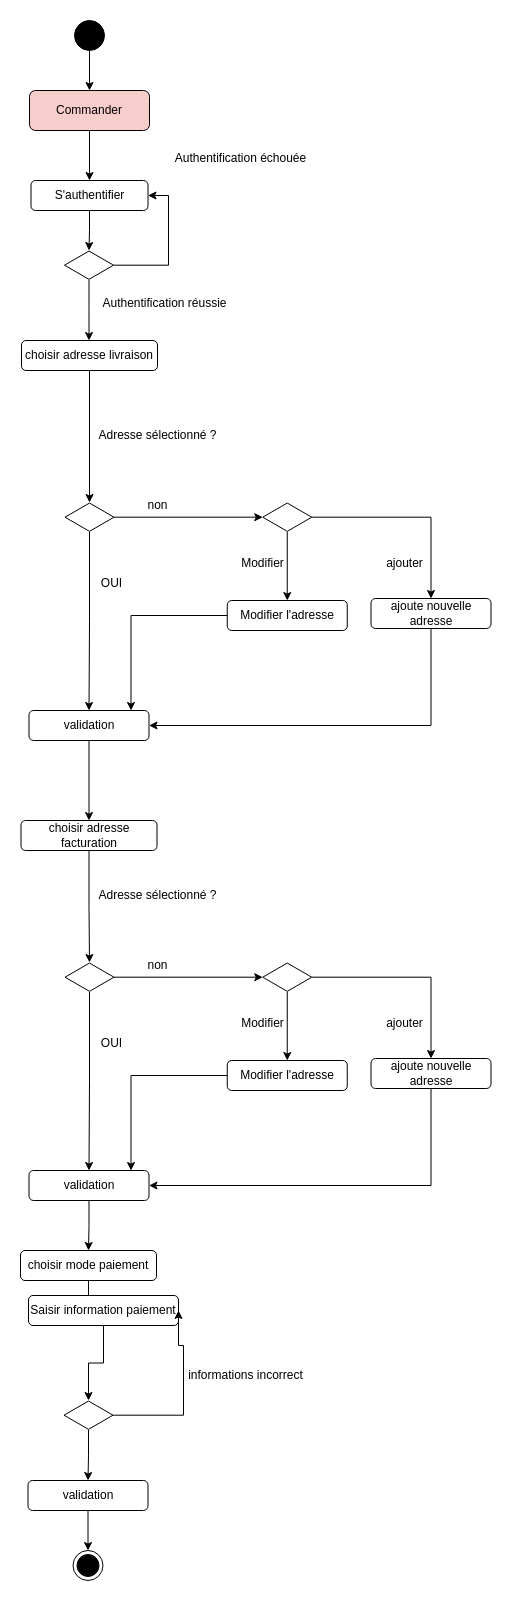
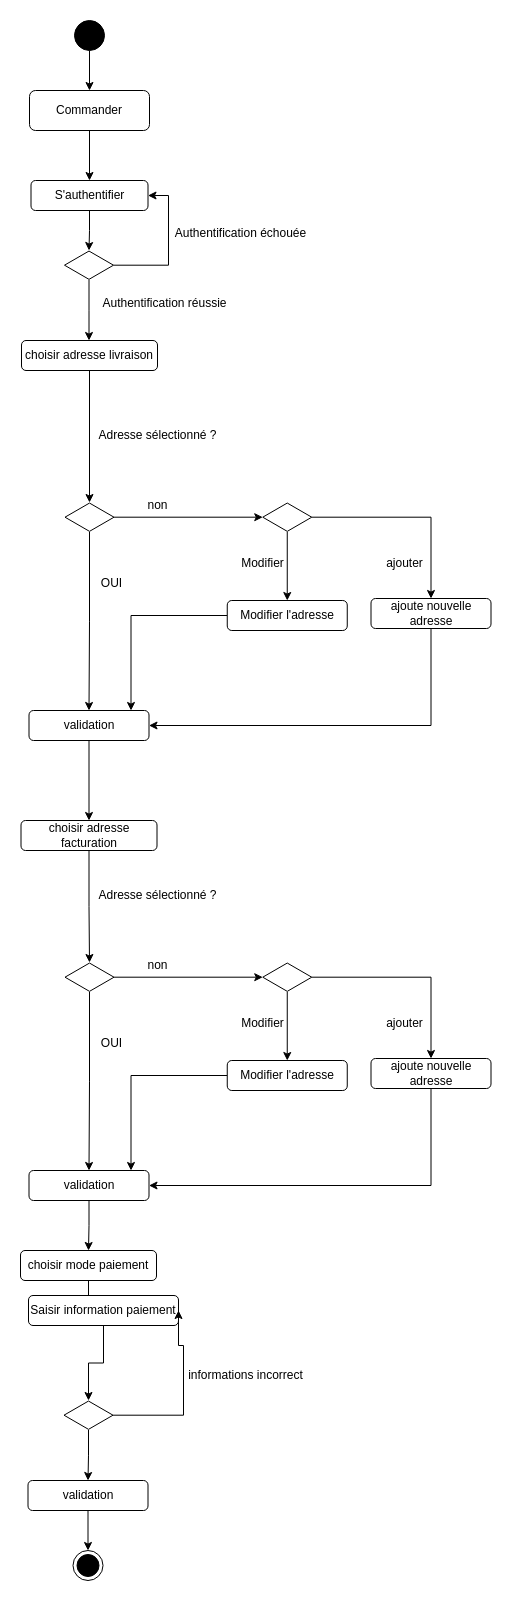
(90, 111) -> (90, 111)
(241, 159) -> (241, 234)
